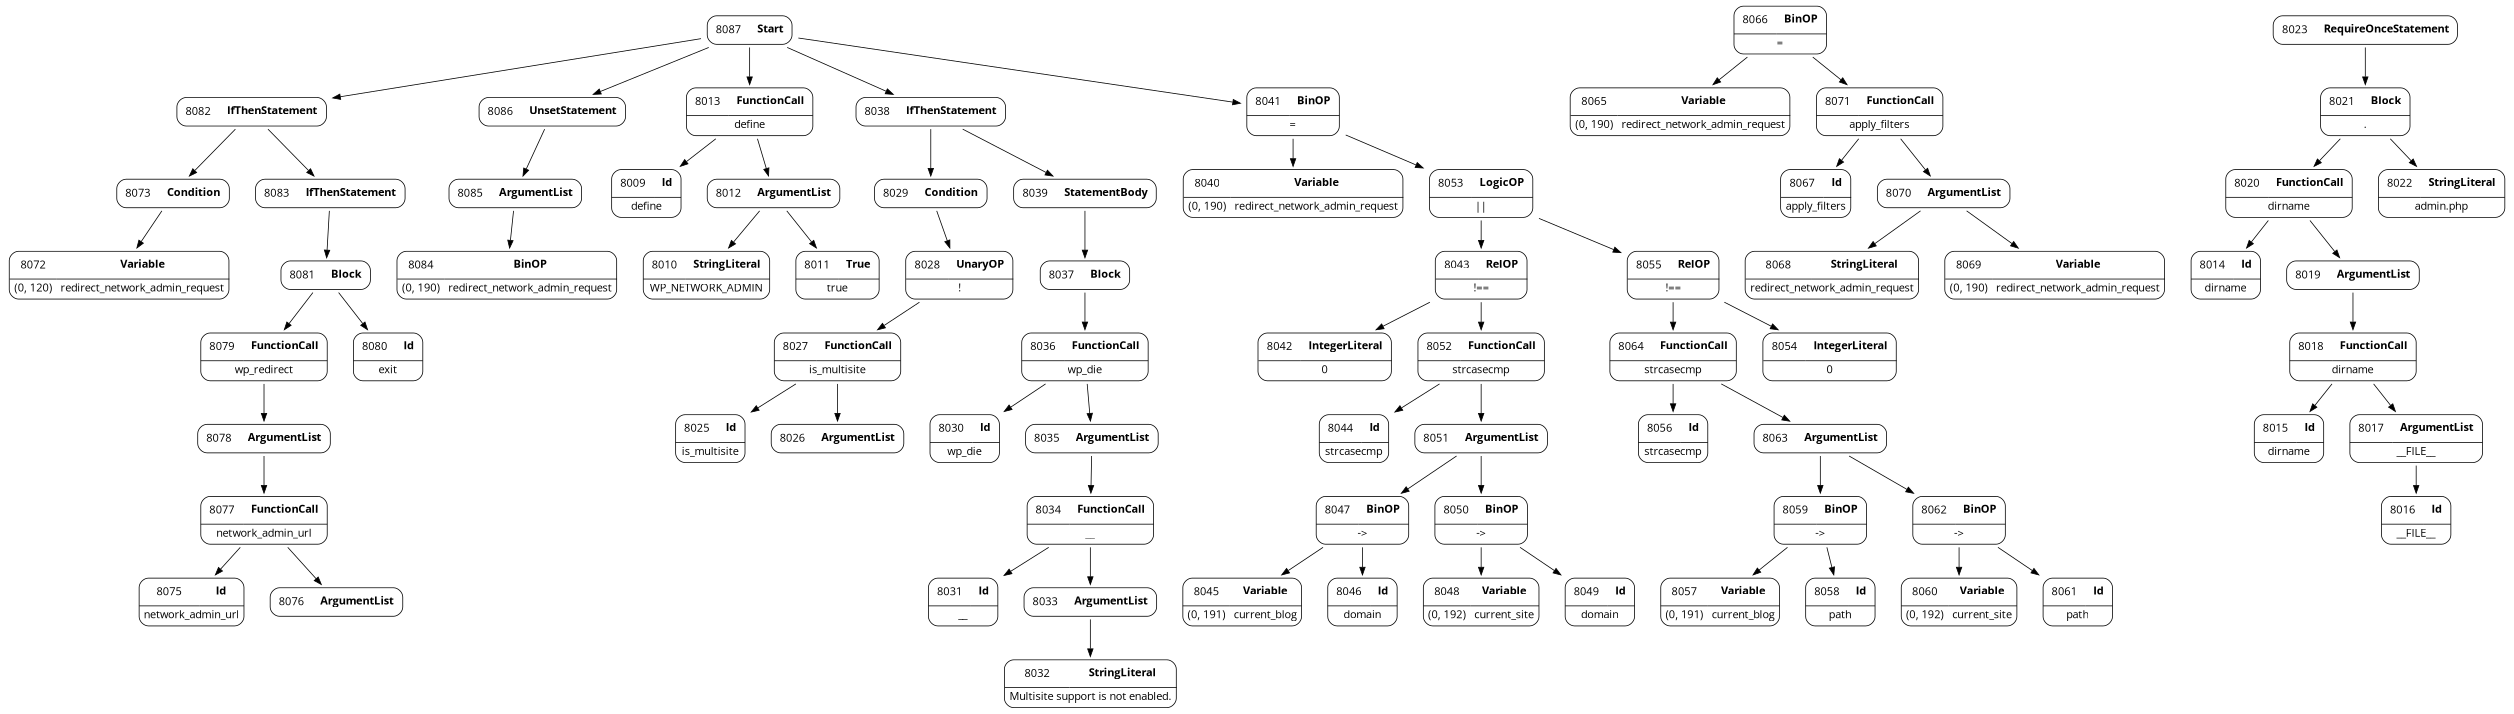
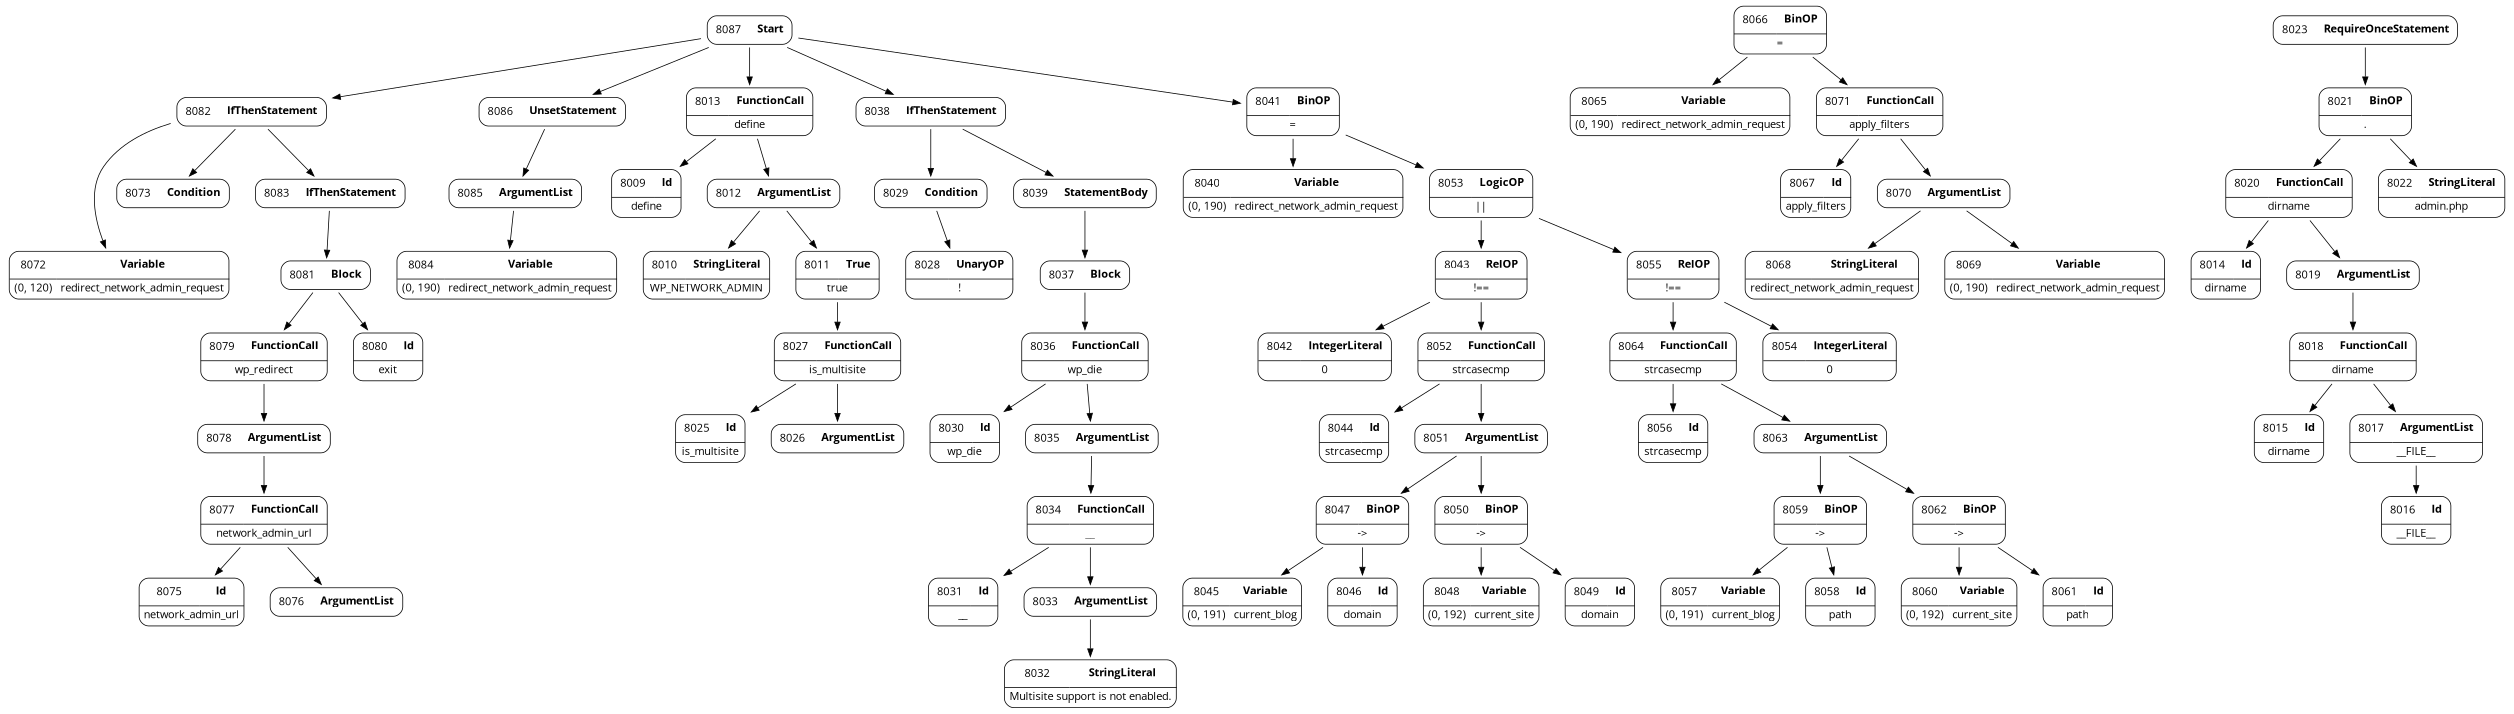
(2386, 101) -> (2386, 101)
(152, 226) -> (105, 165)
(530, 264) -> (530, 264)
(902, 314) -> (838, 312)
